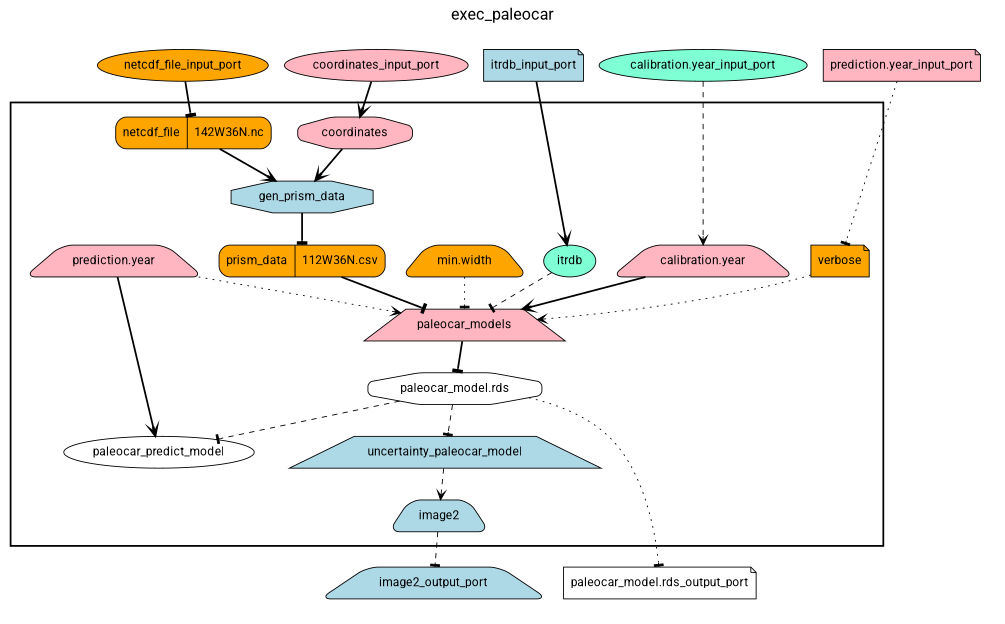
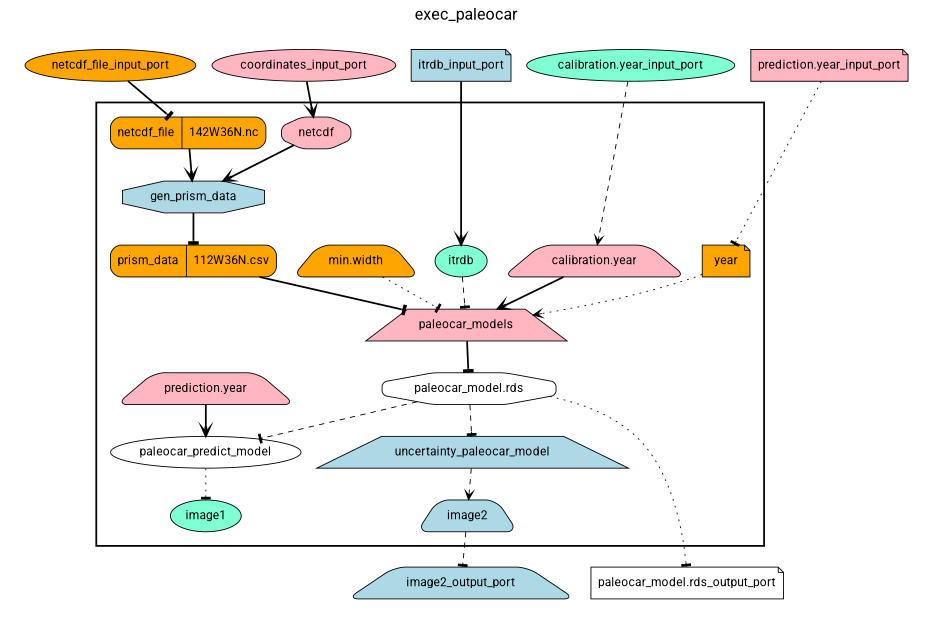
(355, 133) -> (316, 133)
(840, 261) -> (726, 261)
(295, 294) -> none
none -> (206, 516)
